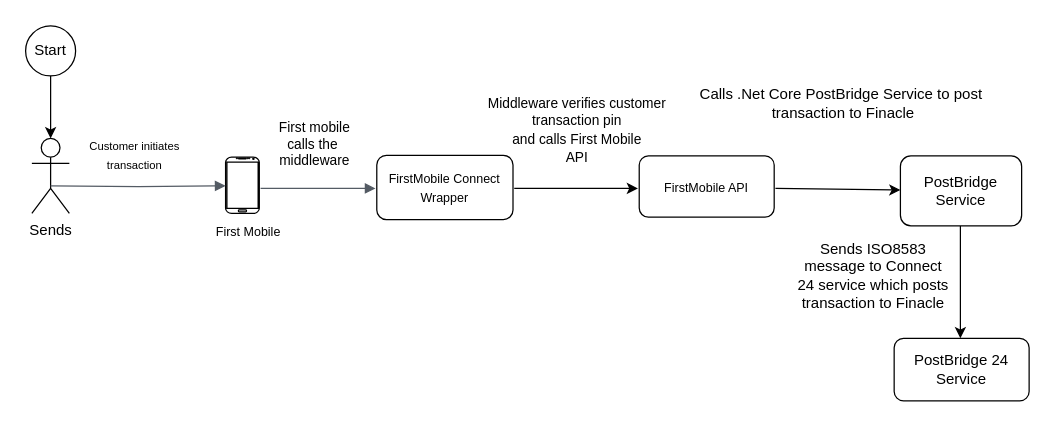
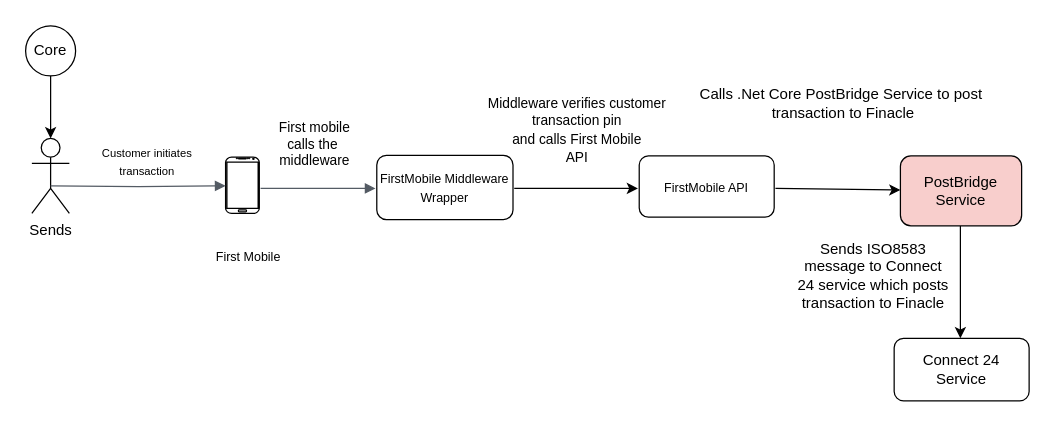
(51, 51) -> (51, 51)
(134, 154) -> (147, 161)
(445, 187) -> (445, 187)
(961, 191) -> (961, 191)
(248, 232) -> (248, 257)
(962, 369) -> (962, 369)
